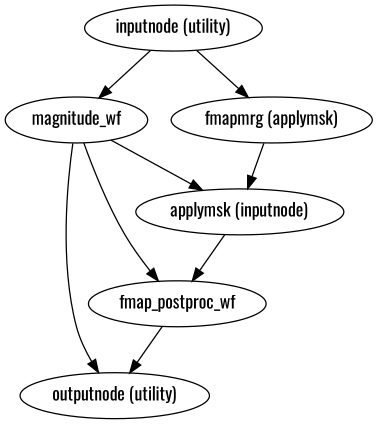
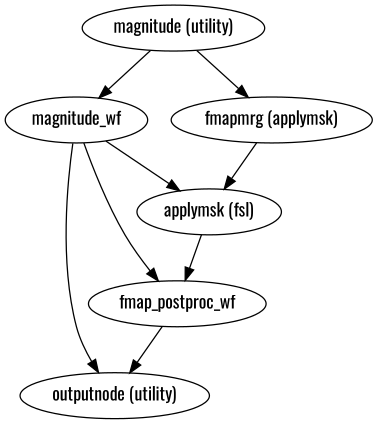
(173, 28) -> (173, 28)
(240, 212) -> (209, 212)
